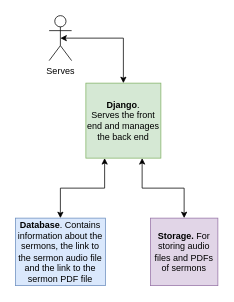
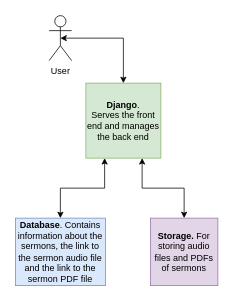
(61, 71) -> (61, 71)
